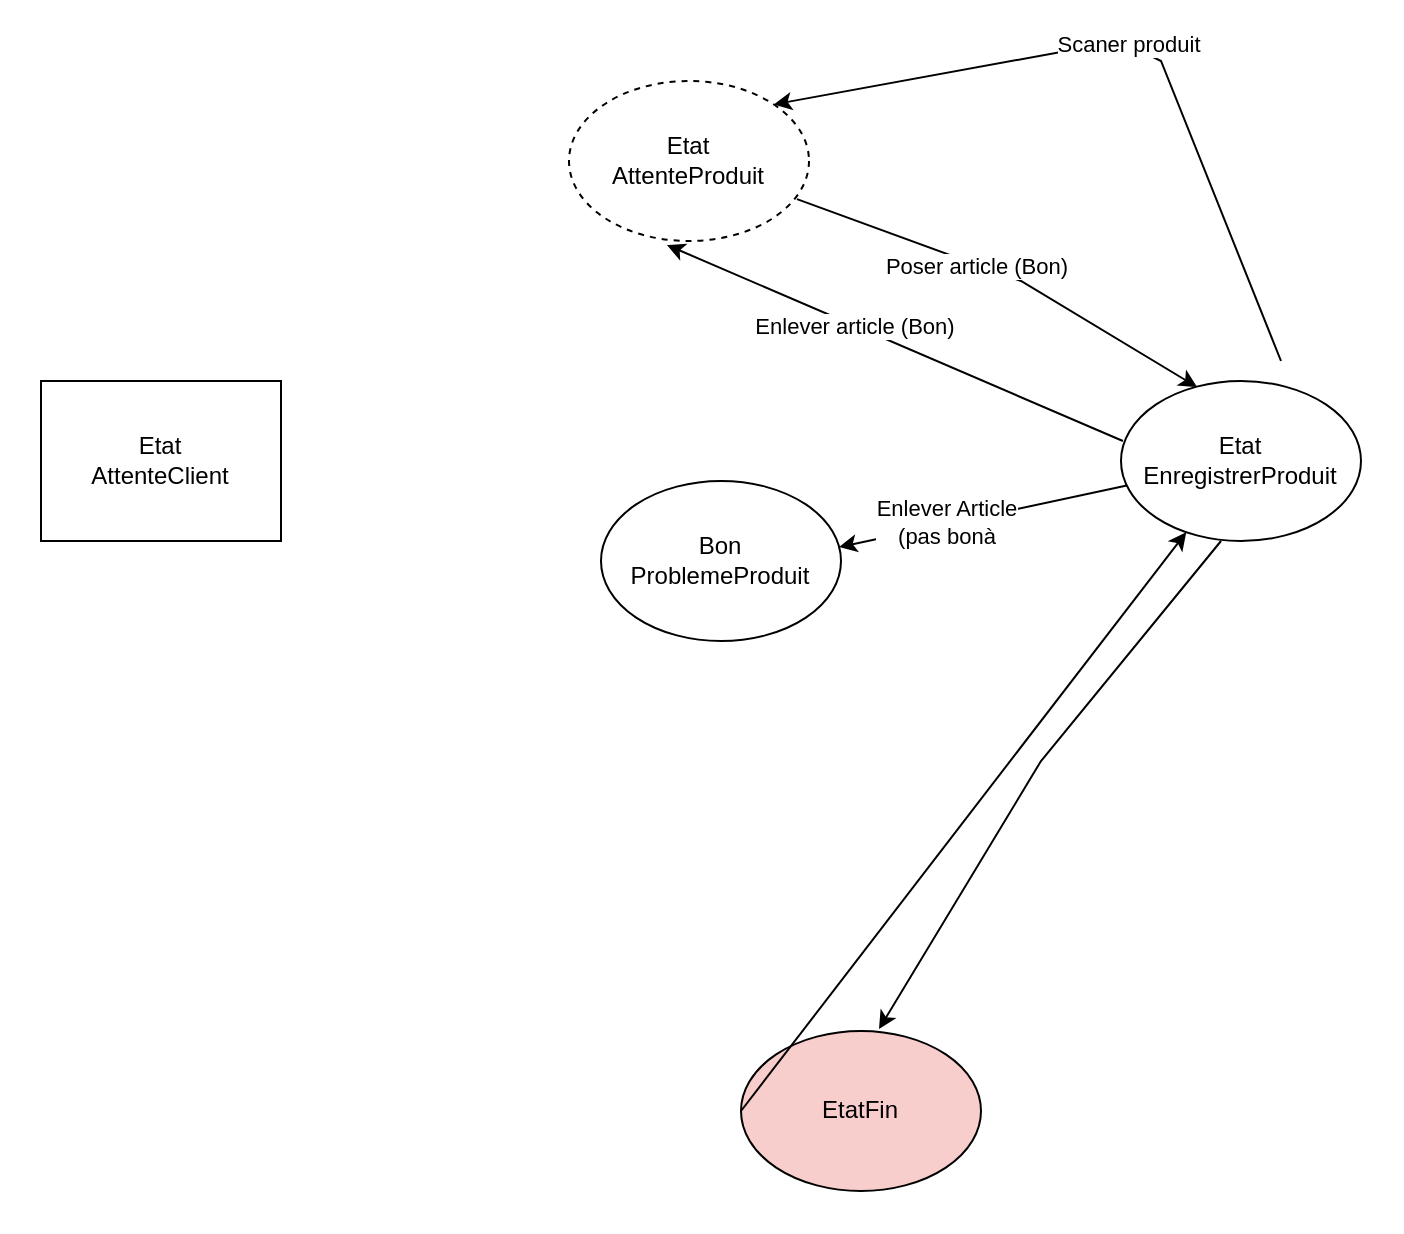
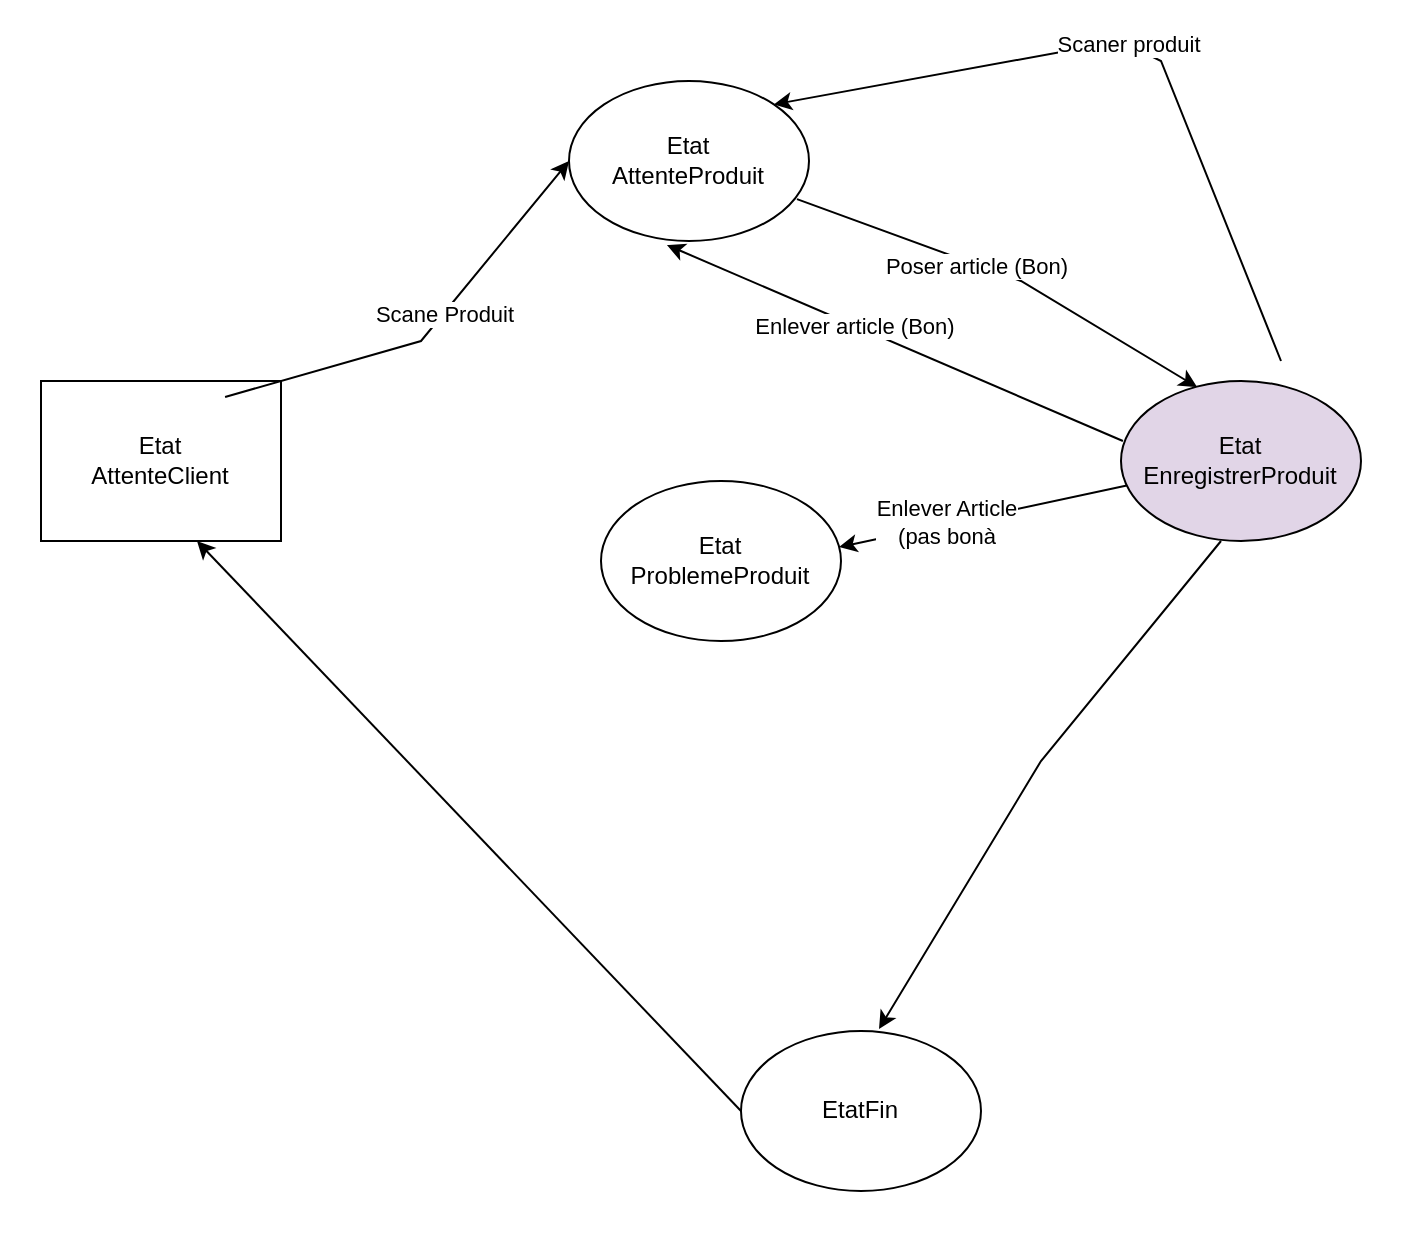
(689, 161) -> (689, 161)
none -> (336, 365)
(1241, 461) -> (1241, 461)
(721, 561) -> (721, 561)
(959, 827) -> (474, 831)
(861, 1111) -> (861, 1111)
